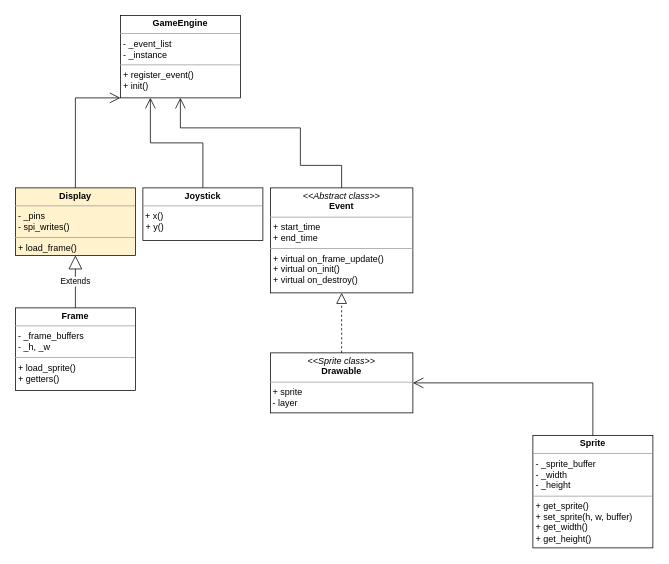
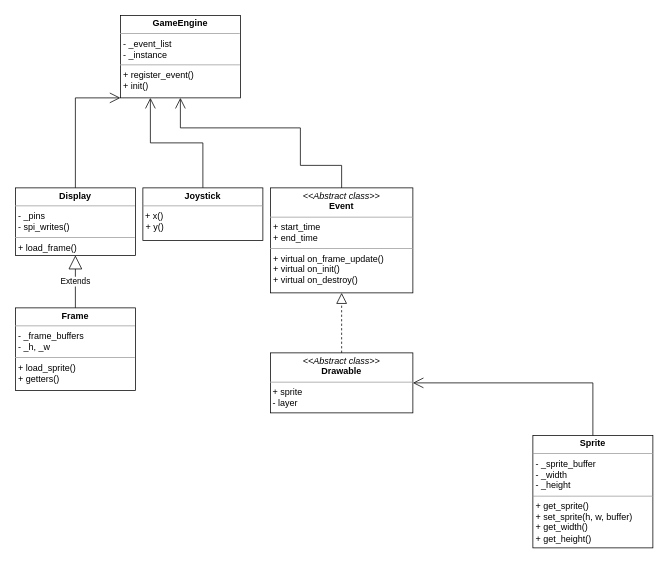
(75, 222) -> (75, 222)
(307, 374) -> (313, 374)
